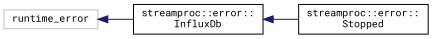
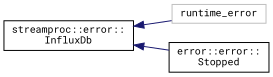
(121, 19) -> (158, 23)
(363, 19) -> (219, 57)
